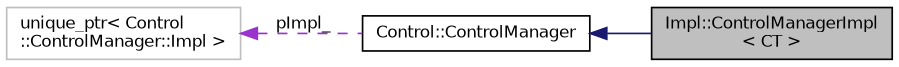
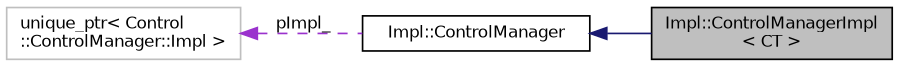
(476, 33) -> (476, 33)
